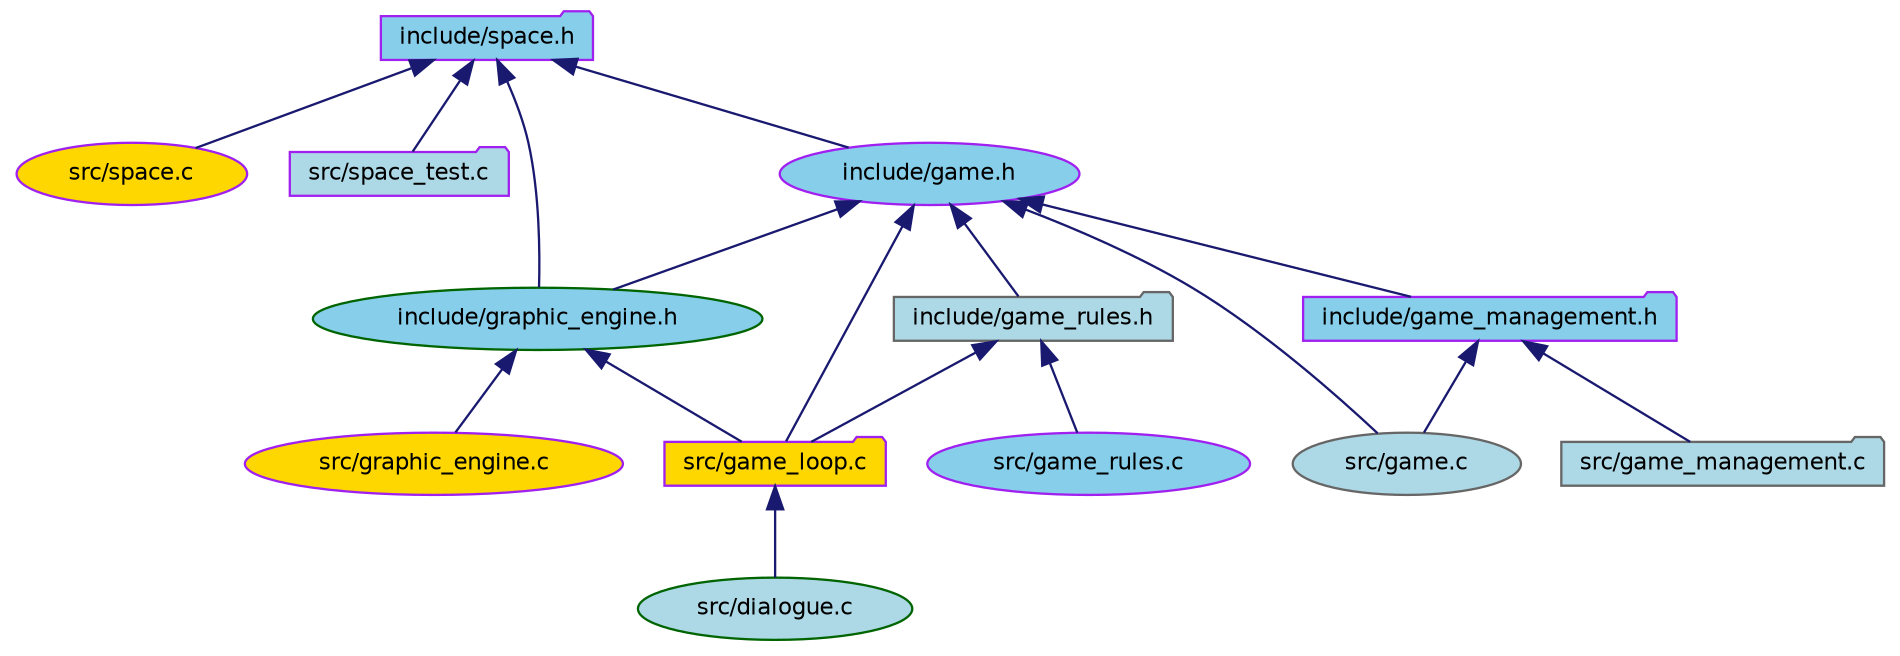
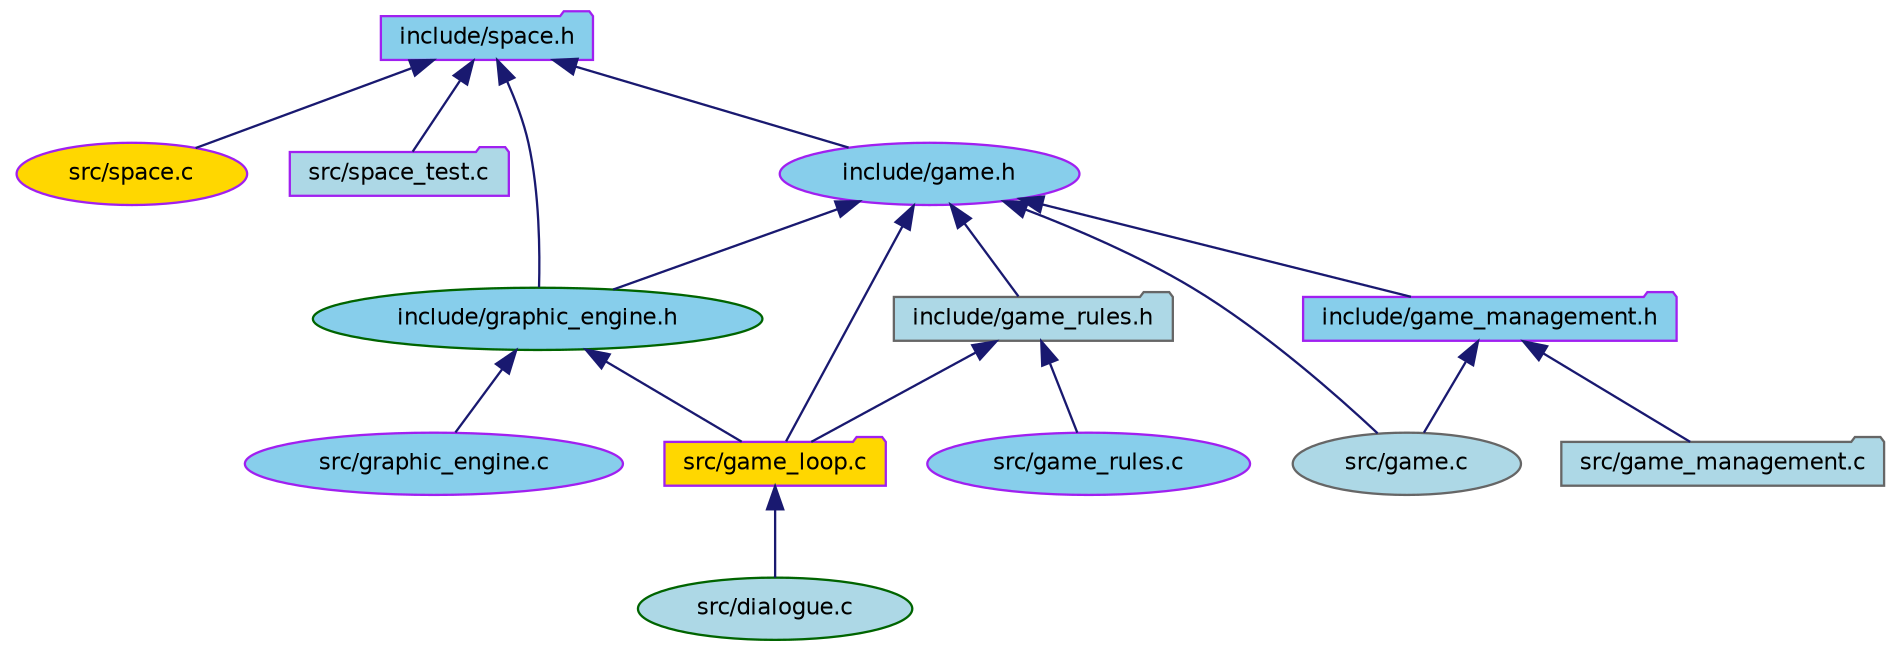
(434, 464) -> (434, 464)
